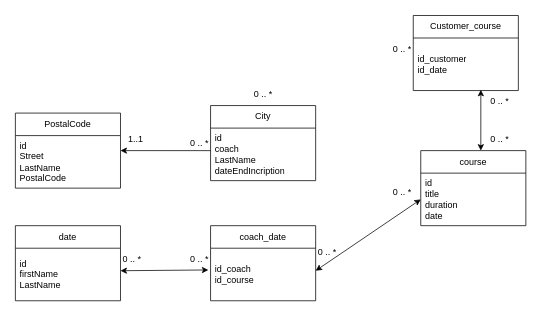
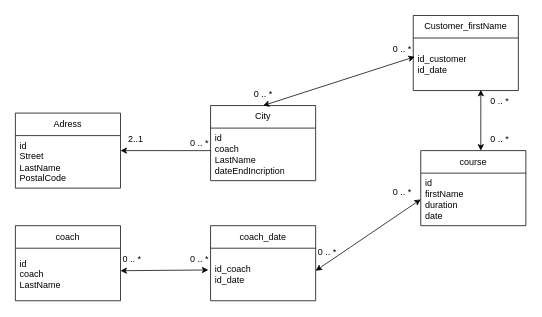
(465, 27) -> (465, 27)
none -> (338, 81)
(68, 124) -> (68, 124)
(136, 139) -> (136, 139)
(444, 199) -> (446, 199)
(68, 237) -> (68, 237)
(41, 274) -> (40, 274)
(236, 274) -> (234, 274)
